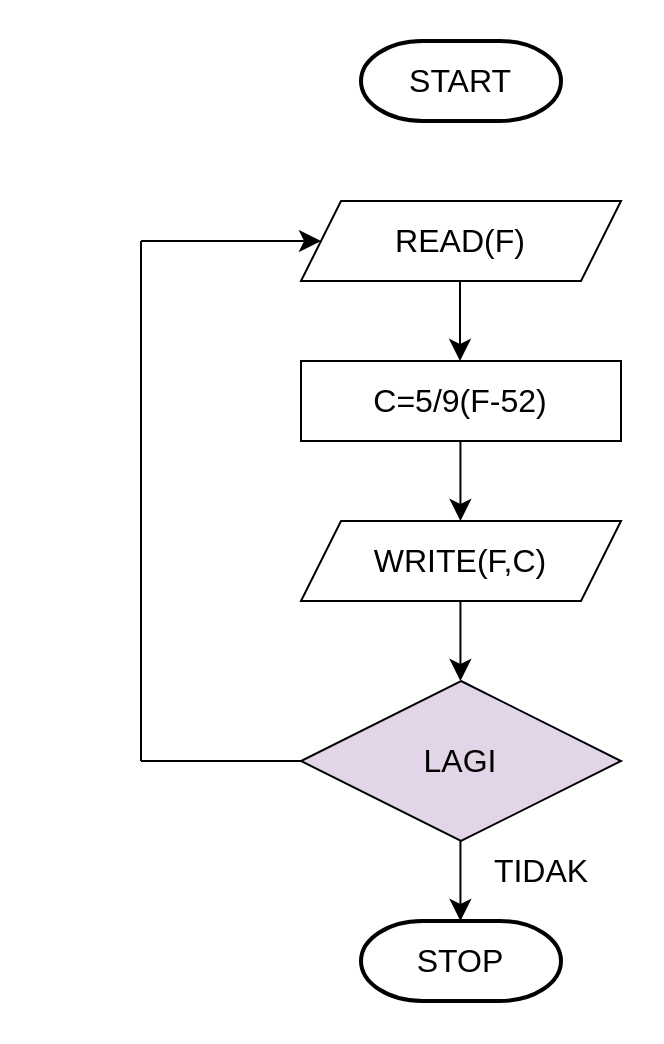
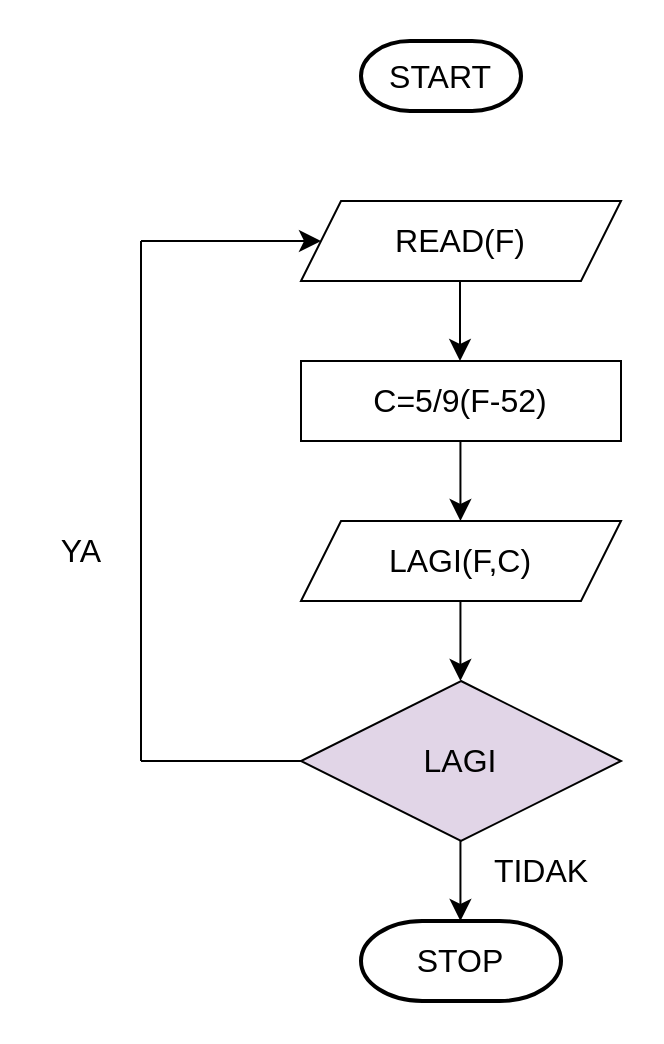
(461, 81) -> (441, 76)
none -> (81, 551)
(461, 561) -> (461, 561)
